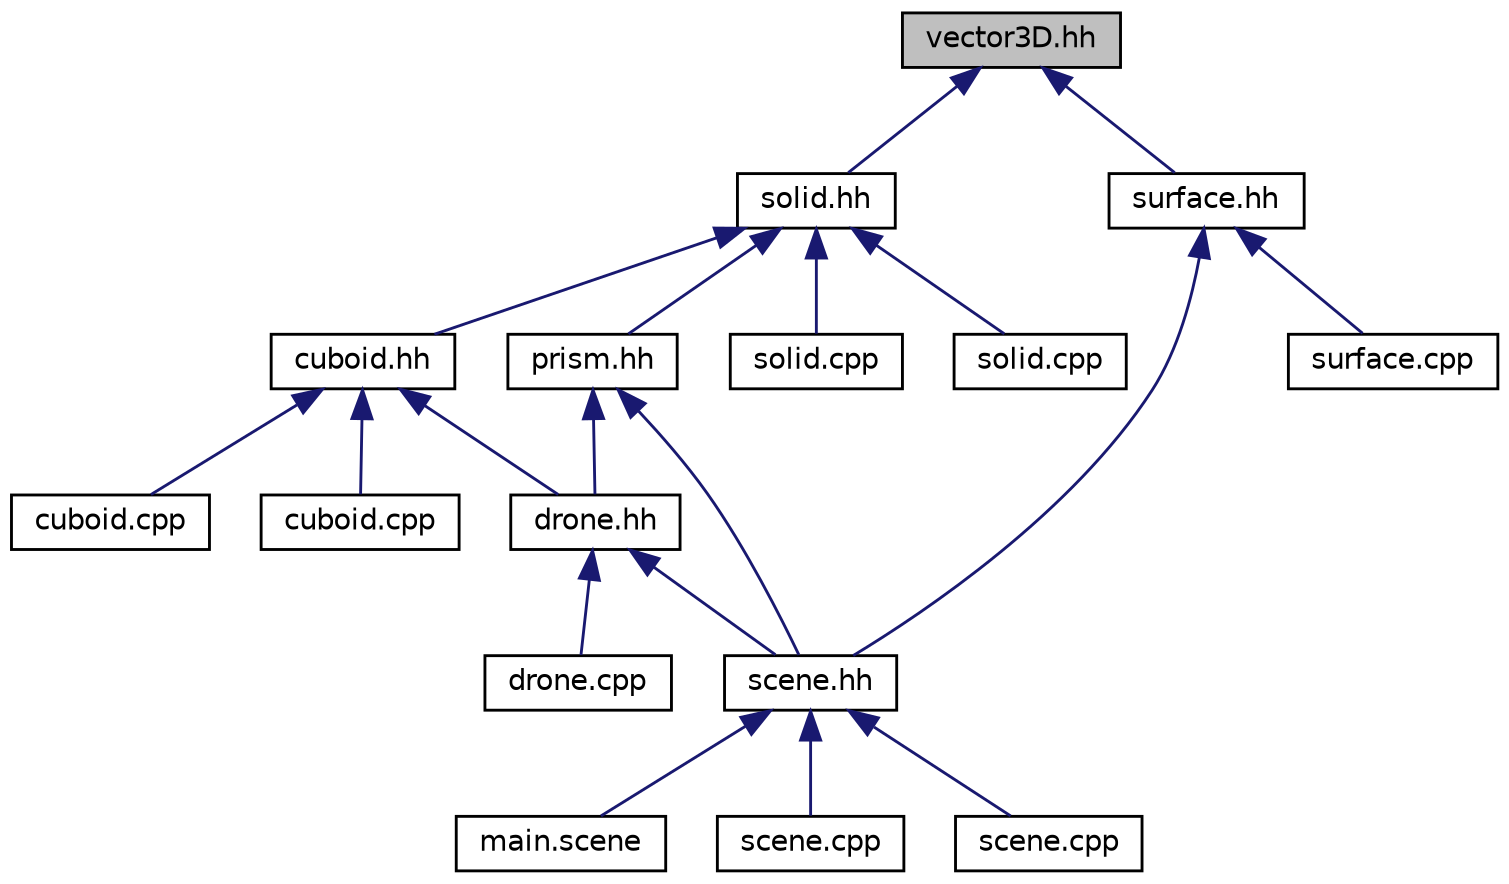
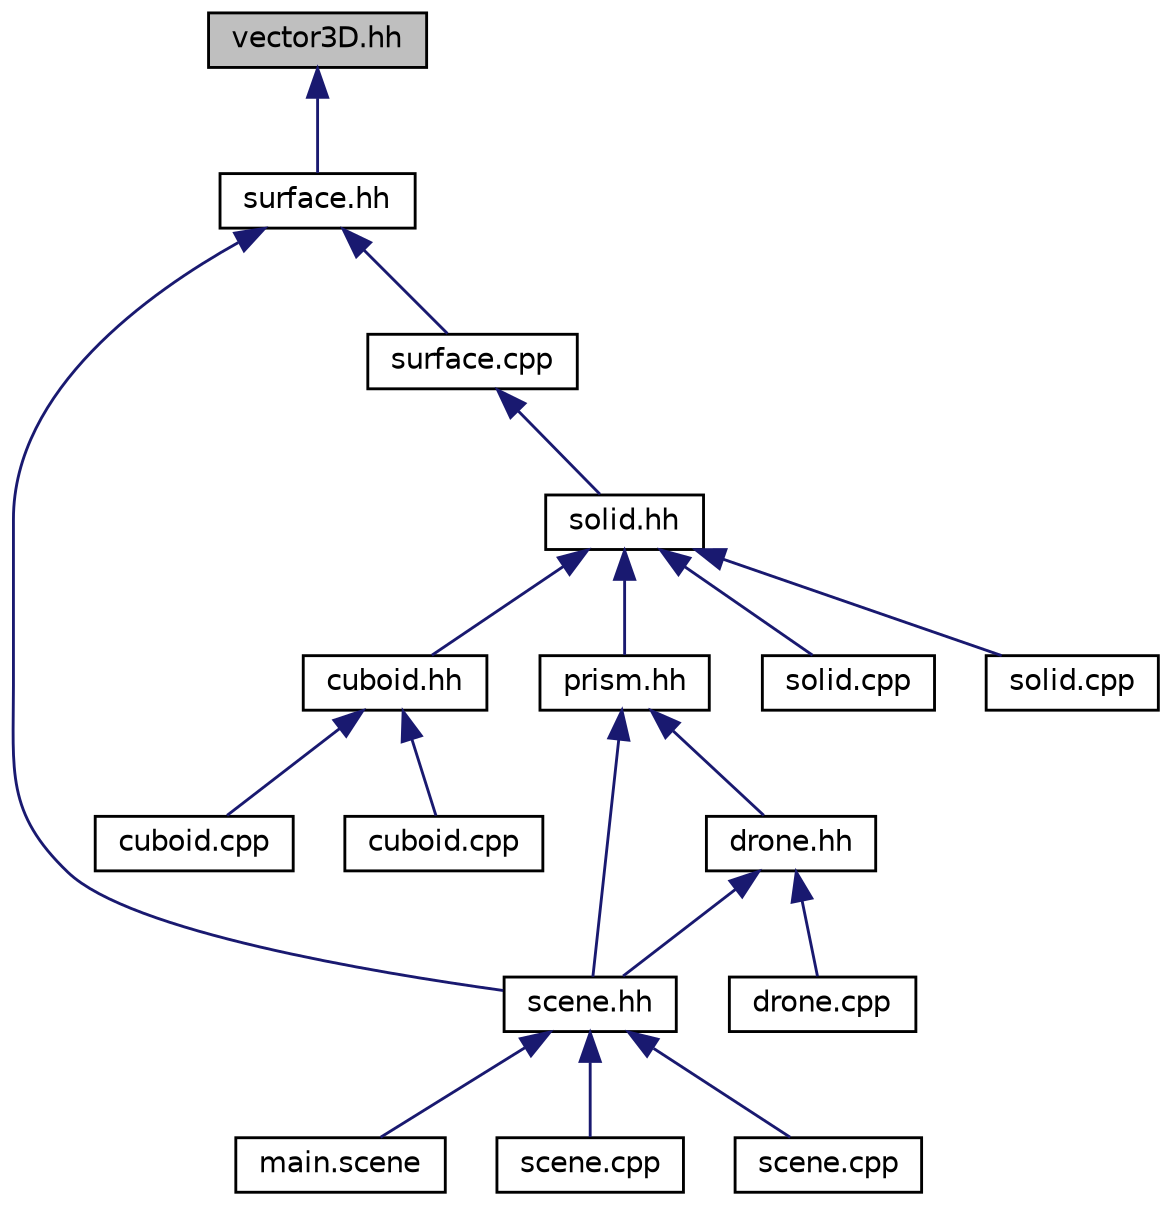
(903, 129) -> (559, 453)
(492, 450) -> none
